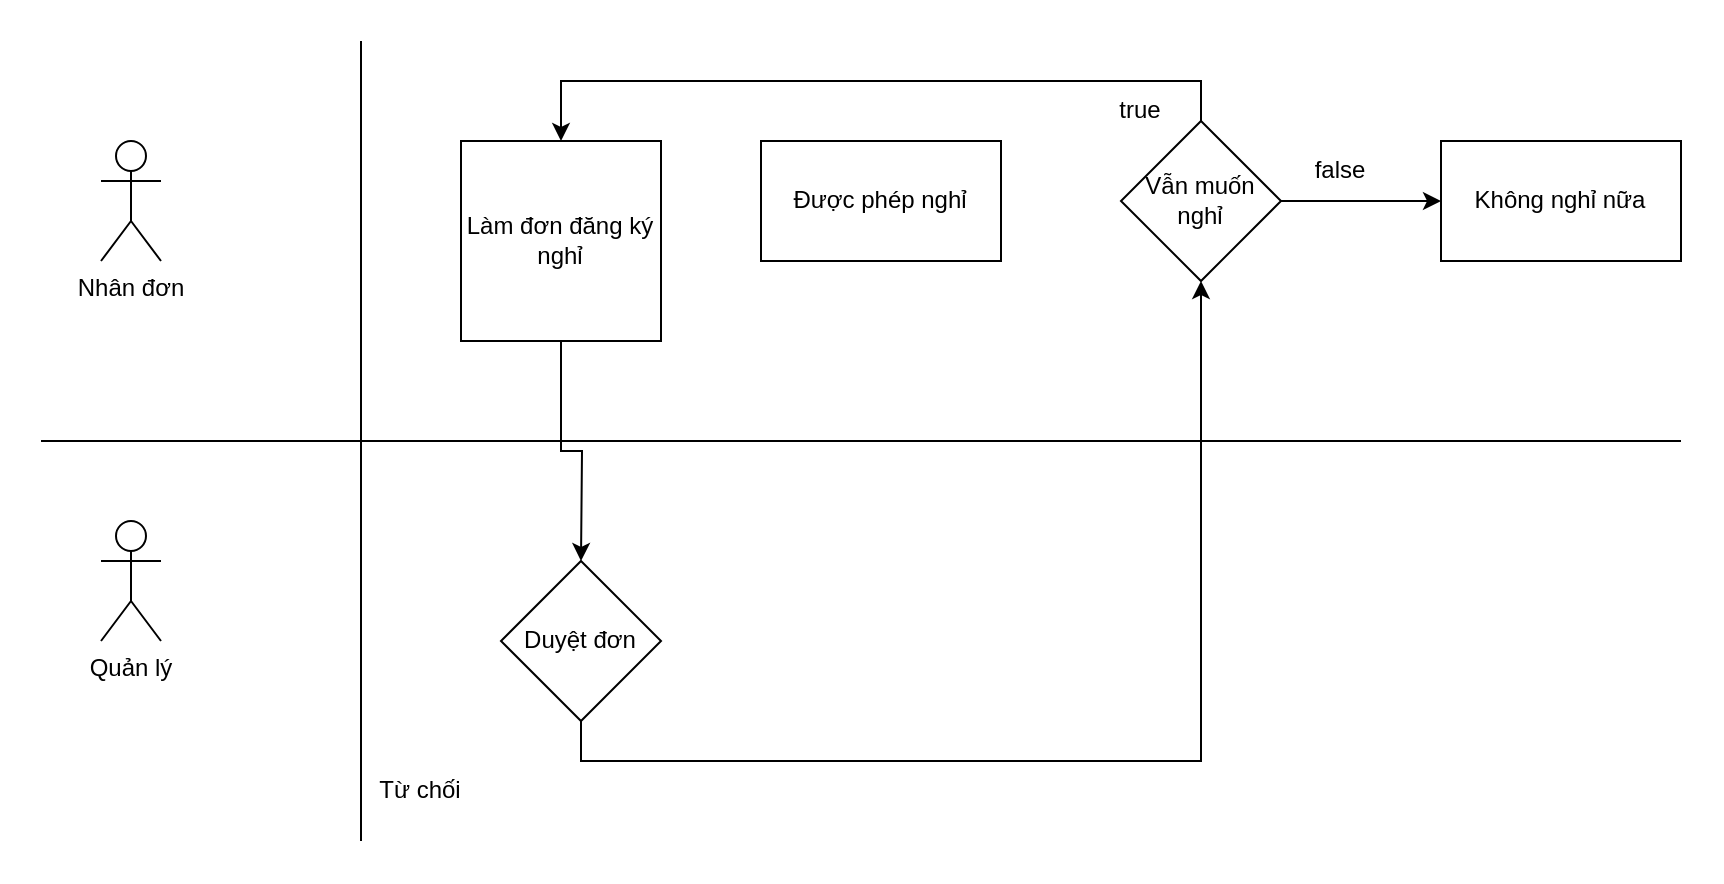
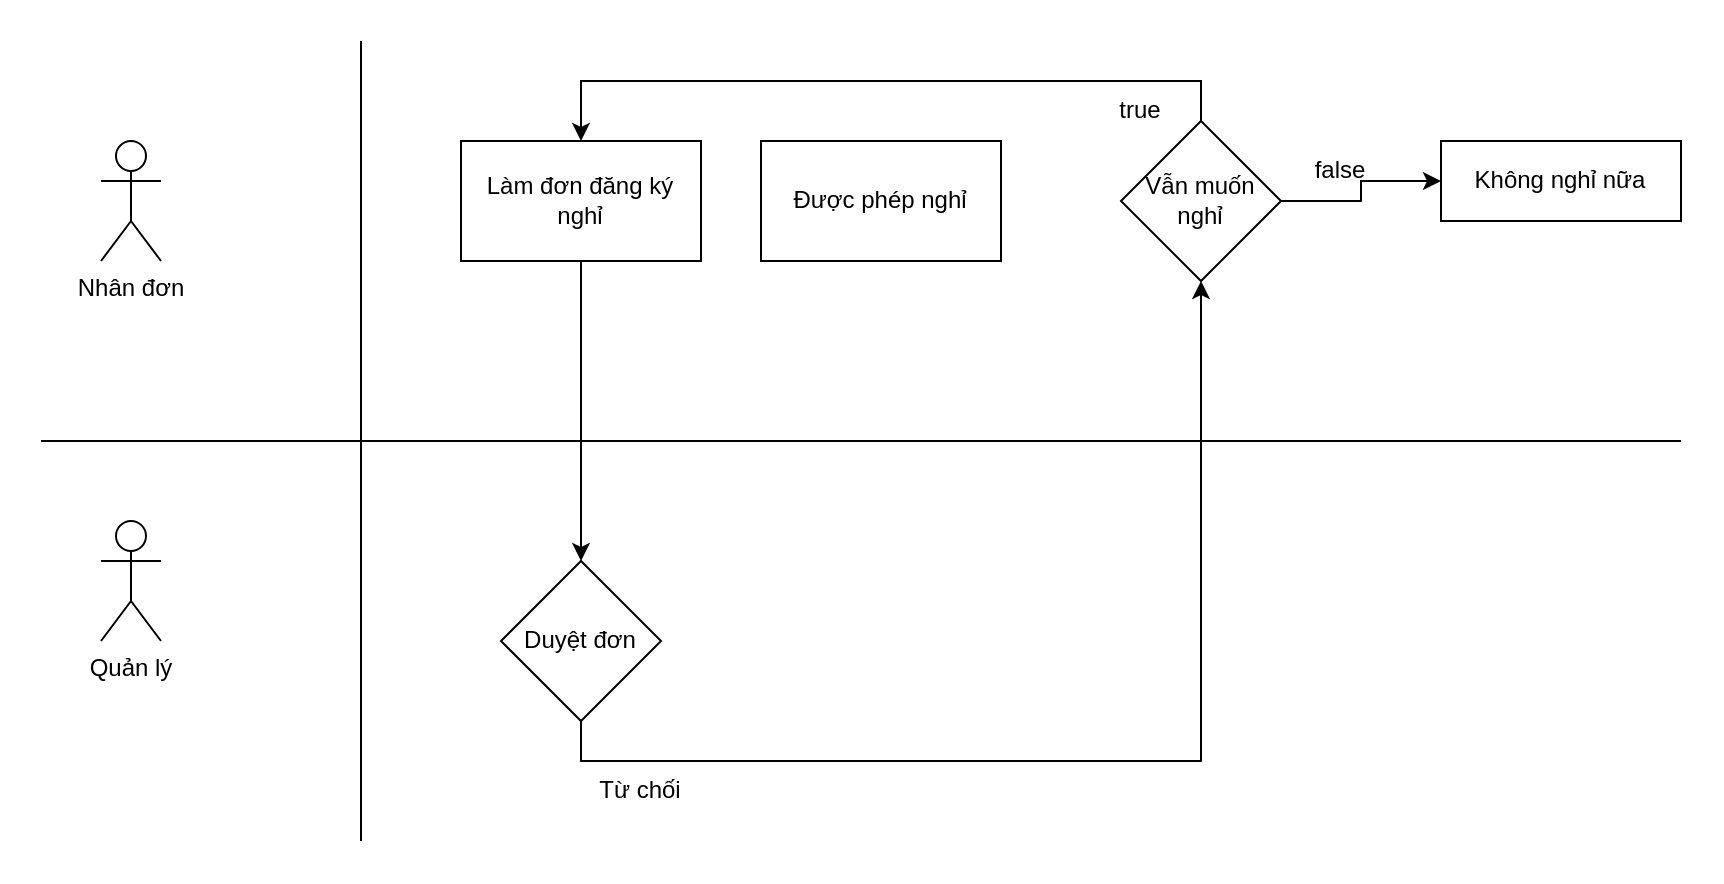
(1561, 201) -> (1561, 181)
(561, 241) -> (581, 201)
(421, 791) -> (641, 791)
